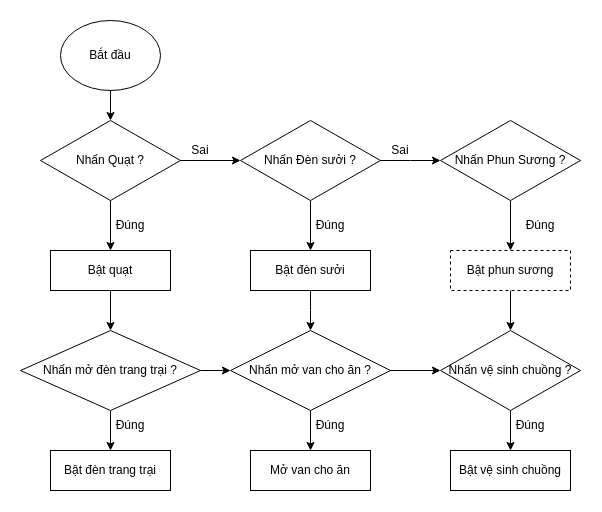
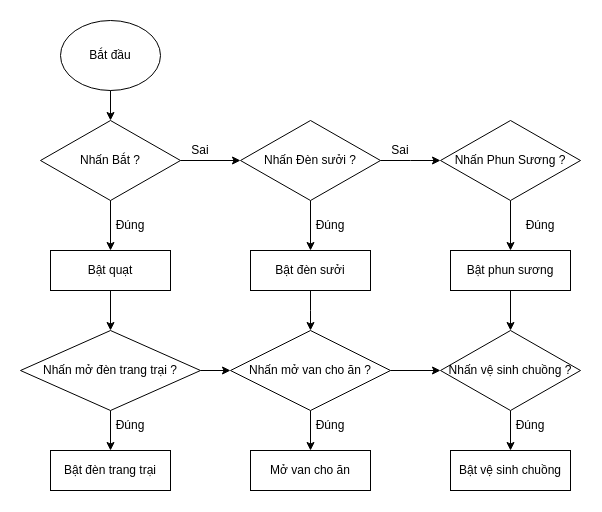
(111, 161) -> (111, 161)
(511, 271) -> (511, 271)
